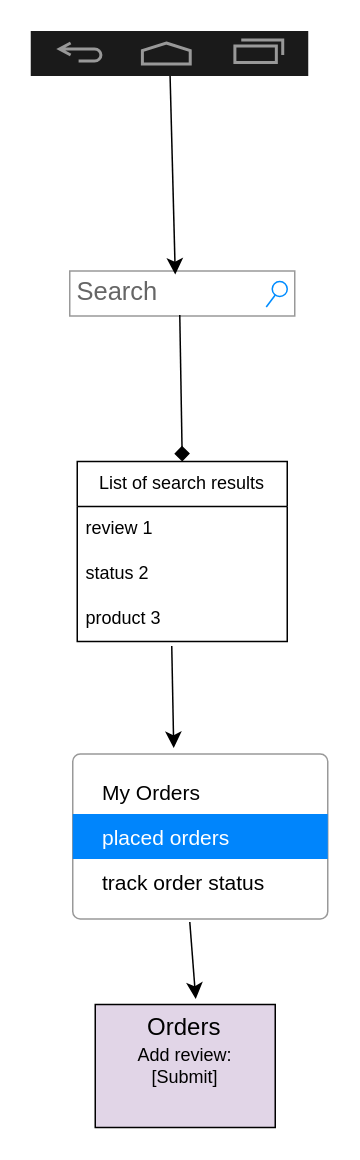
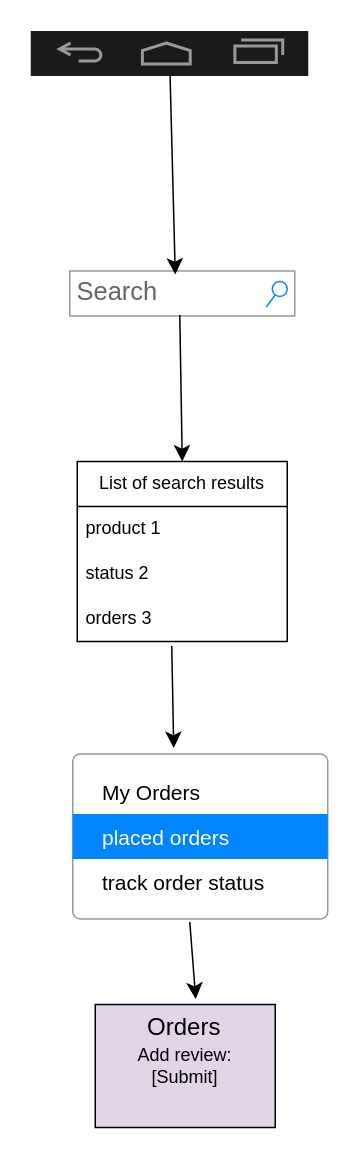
(182, 446) -> (182, 447)
(122, 529) -> (129, 529)
(129, 619) -> (124, 619)
